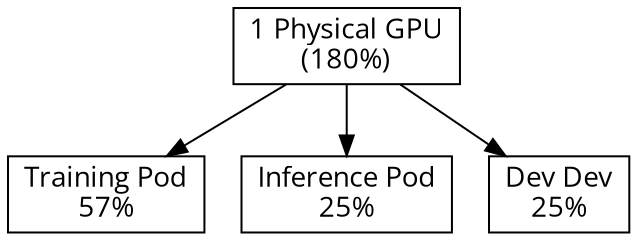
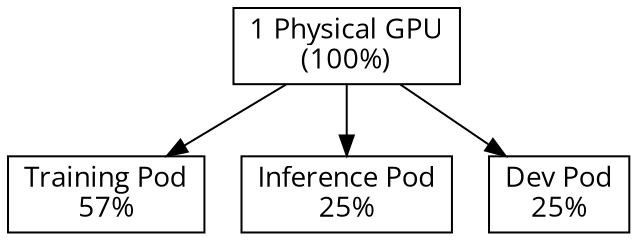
(347, 46) -> (347, 46)
(559, 194) -> (559, 194)
